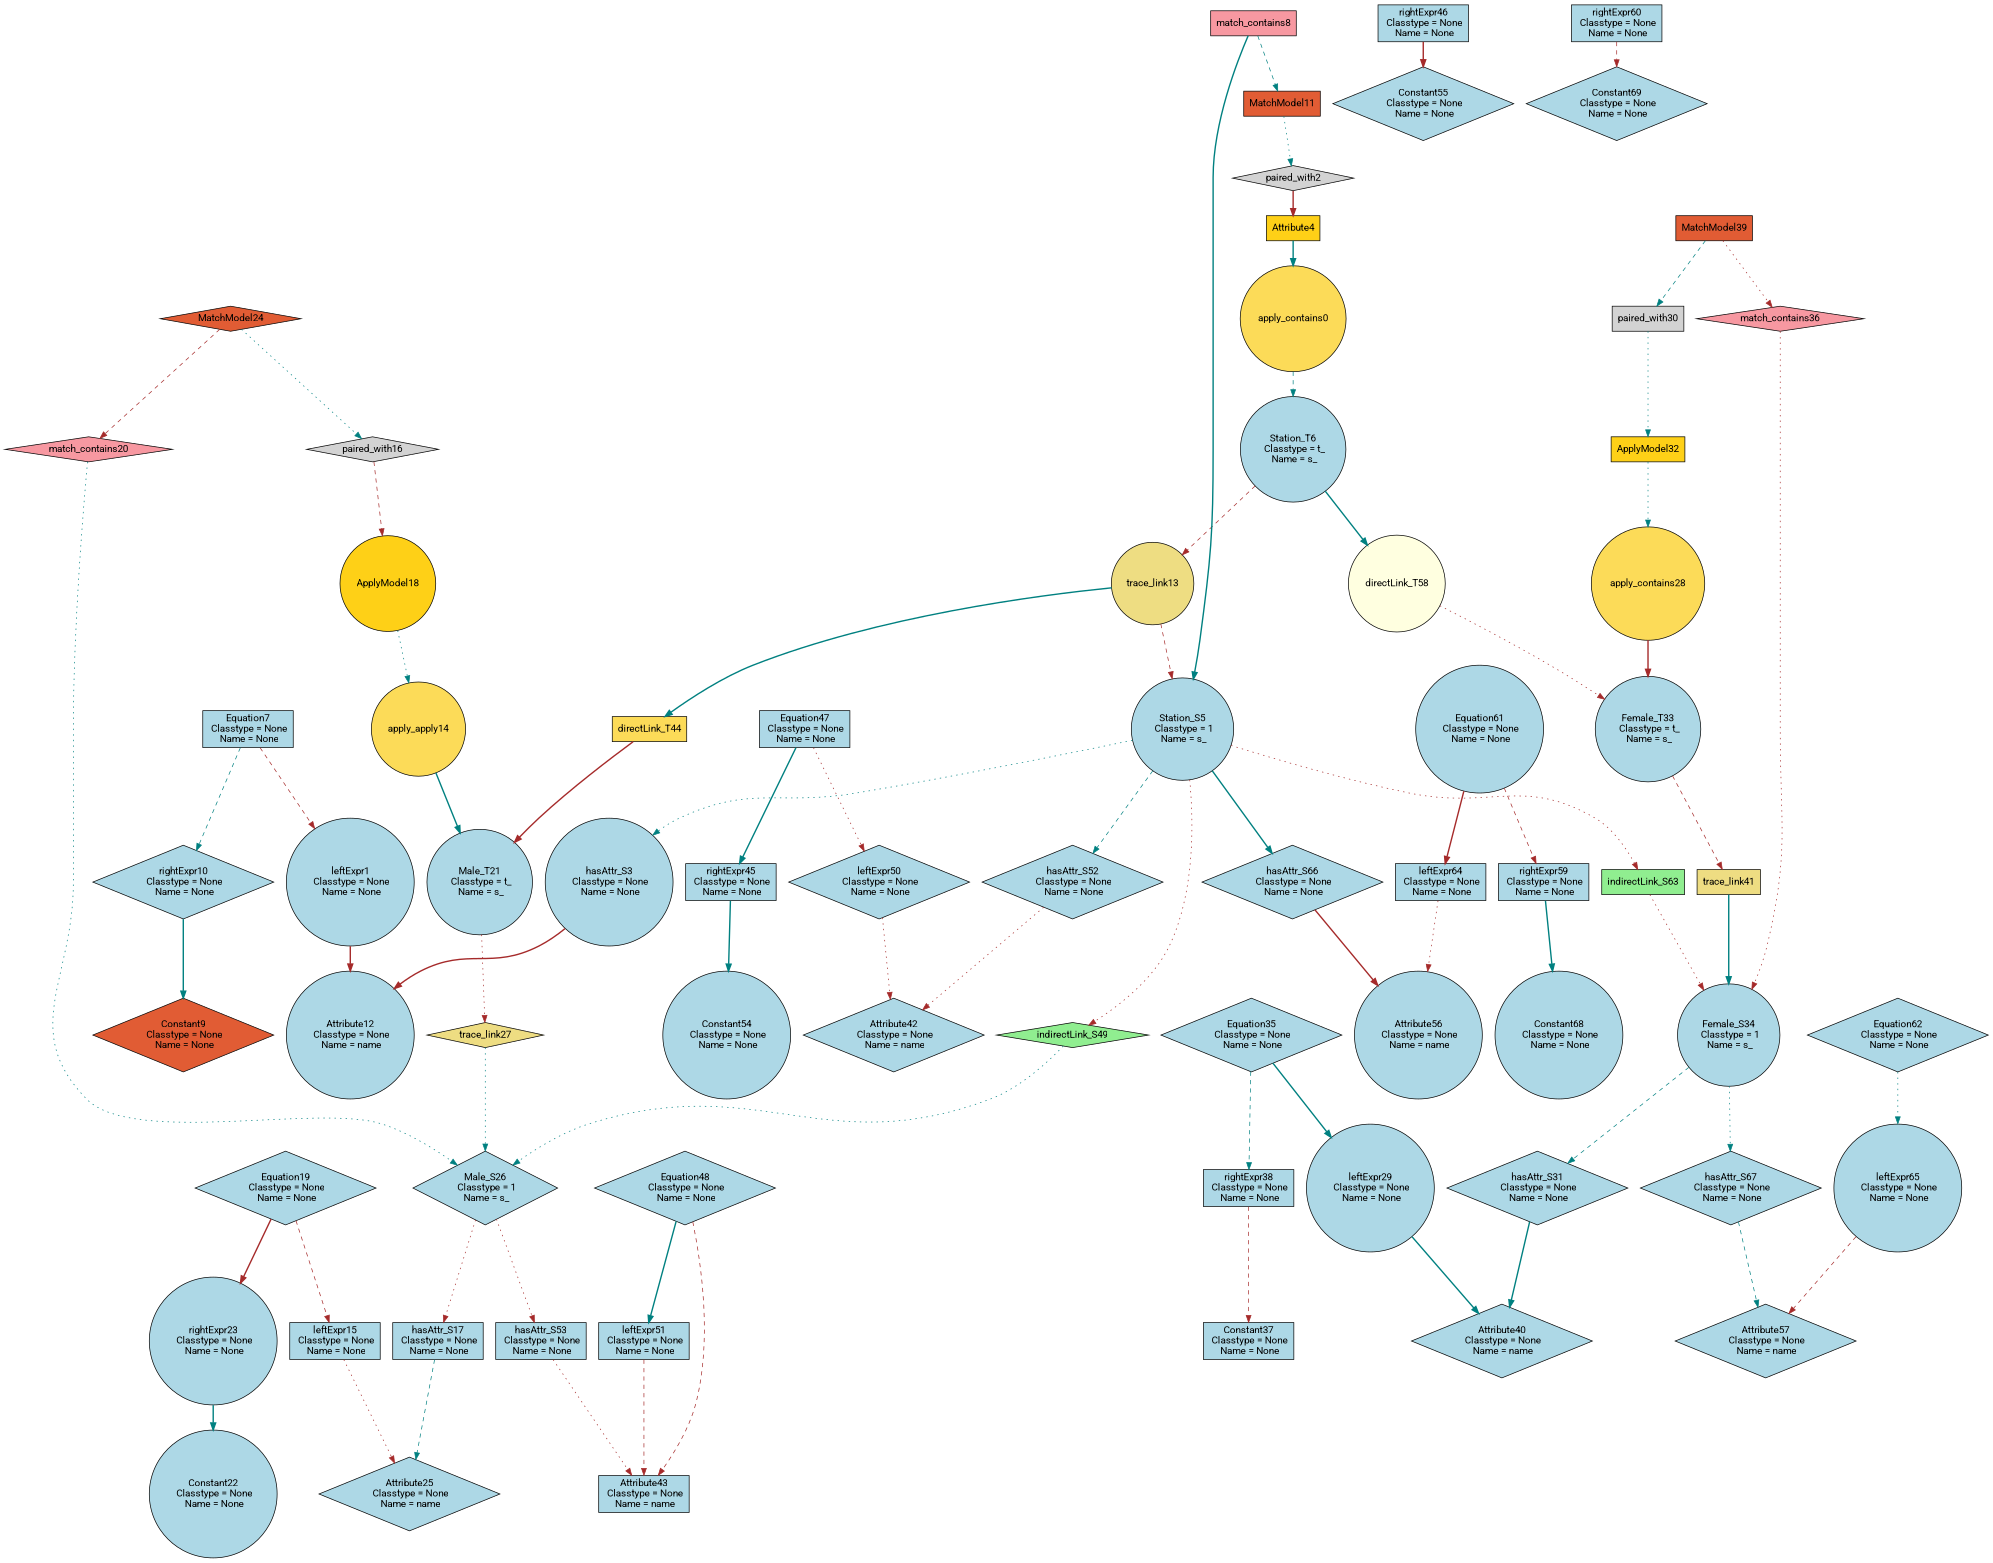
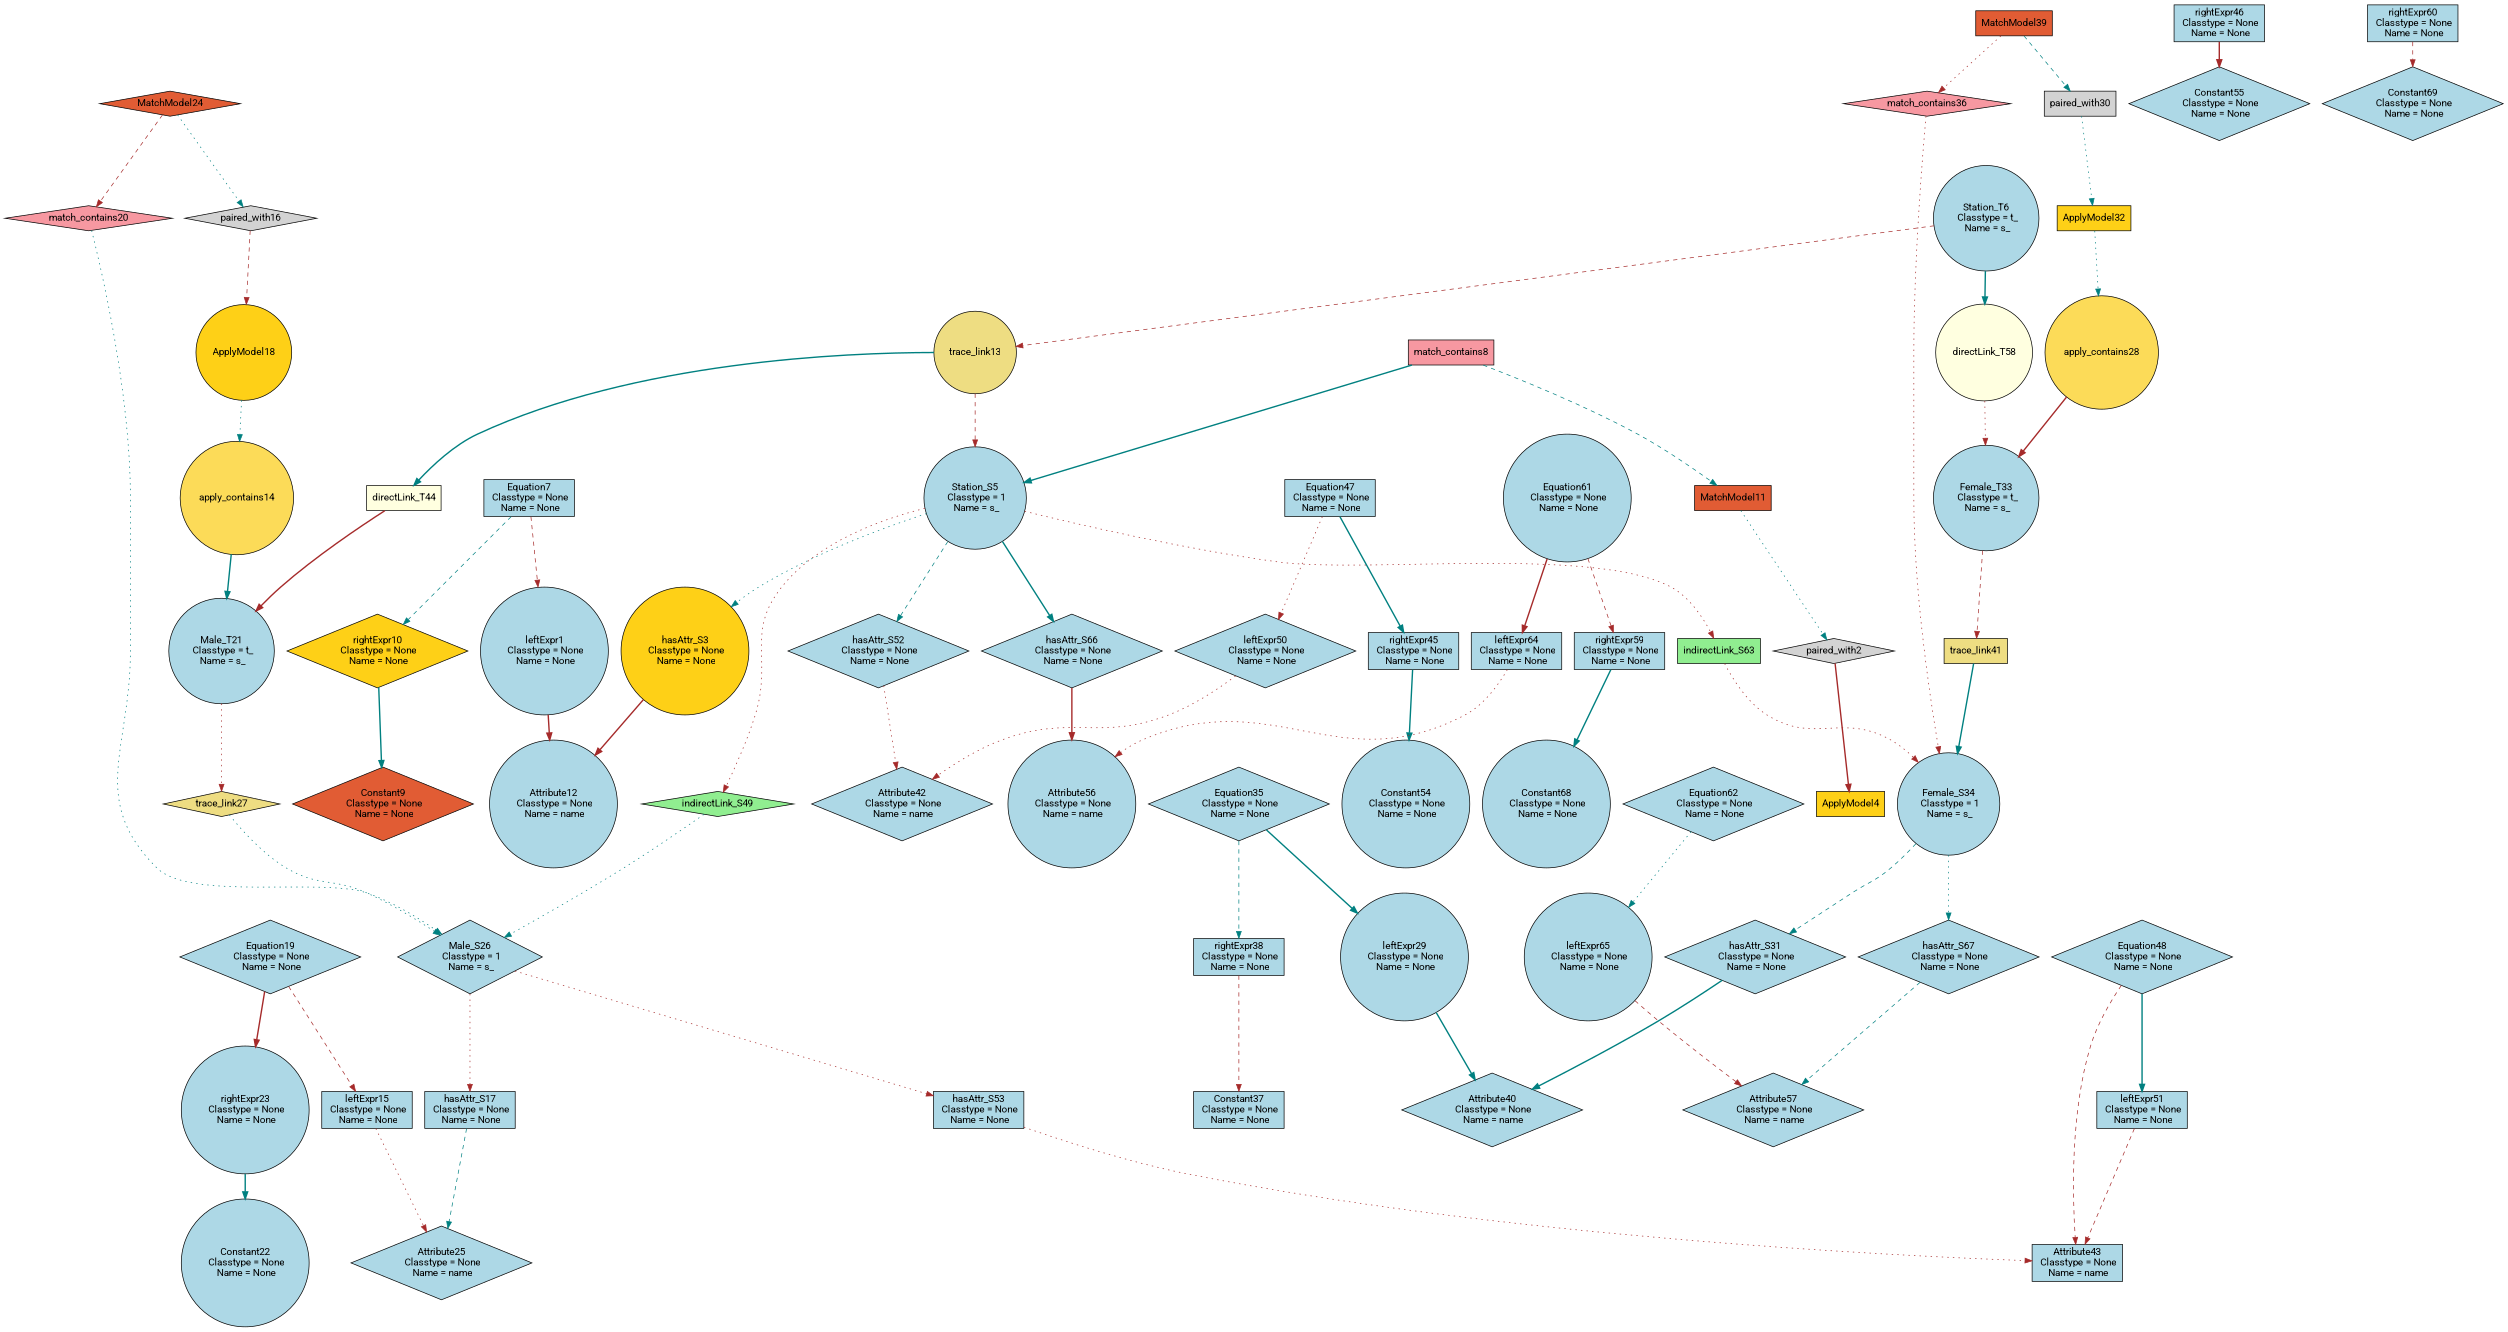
(1293, 228) -> (1850, 804)
(1293, 319) -> none
(418, 729) -> (237, 498)
(649, 729) -> (404, 498)
(183, 882) -> (377, 651)
(609, 882) -> (685, 651)
